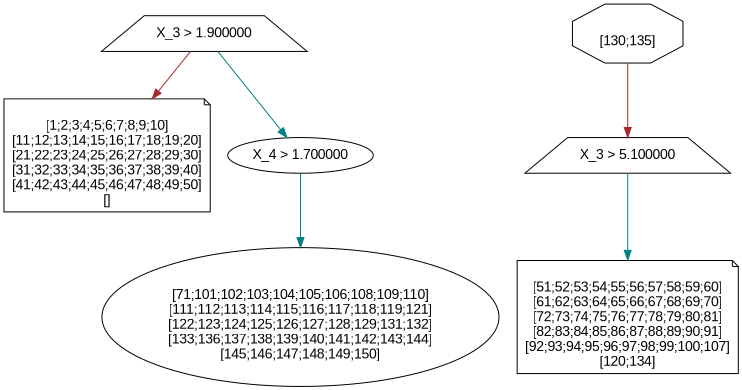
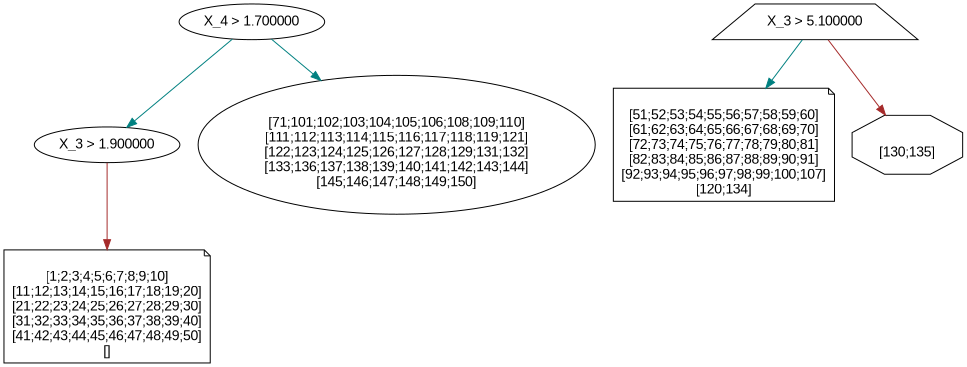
(204, 34) -> (107, 145)
(249, 91) -> (183, 80)
(628, 95) -> (854, 74)
